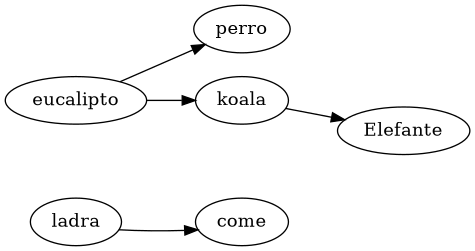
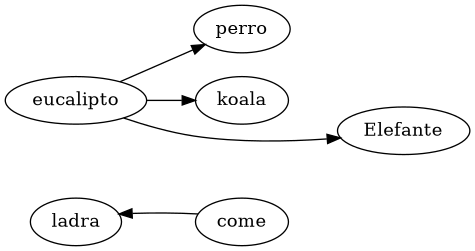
(309, 113) -> (224, 139)
(152, 231) -> (165, 213)
